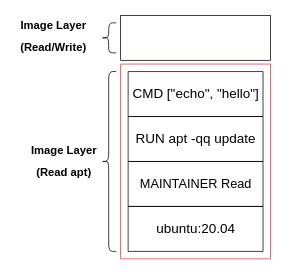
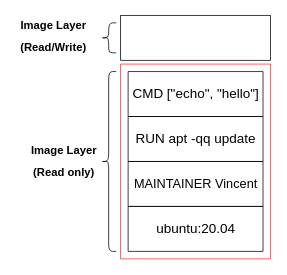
(64, 159) -> (64, 159)
(196, 184) -> (196, 184)
